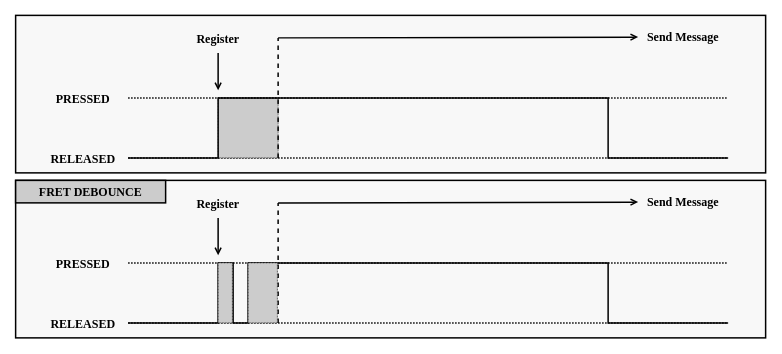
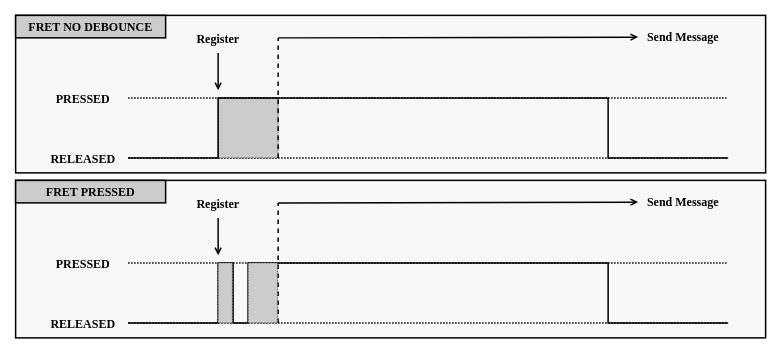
none -> (90, 27)
(90, 192) -> (90, 192)
